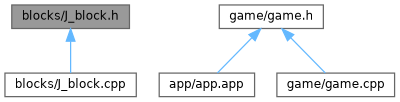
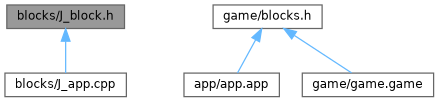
(271, 17) -> (268, 17)
(71, 85) -> (66, 85)
(336, 85) -> (368, 85)
